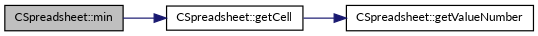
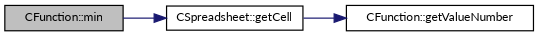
(64, 18) -> (64, 18)
(440, 18) -> (440, 18)
